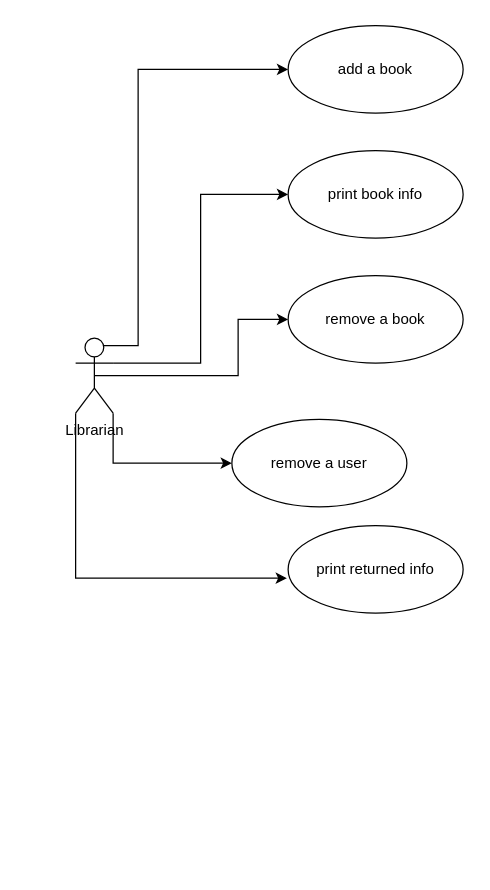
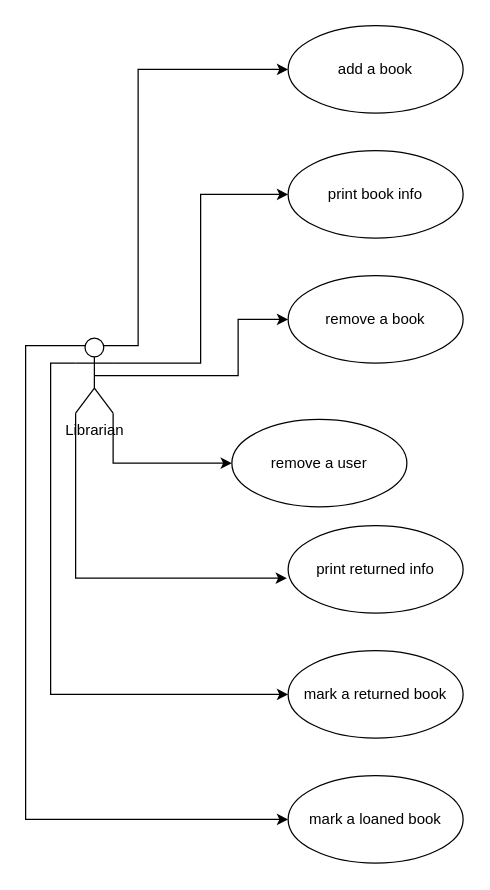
none -> (51, 631)
none -> (26, 680)
none -> (376, 694)
none -> (376, 819)
